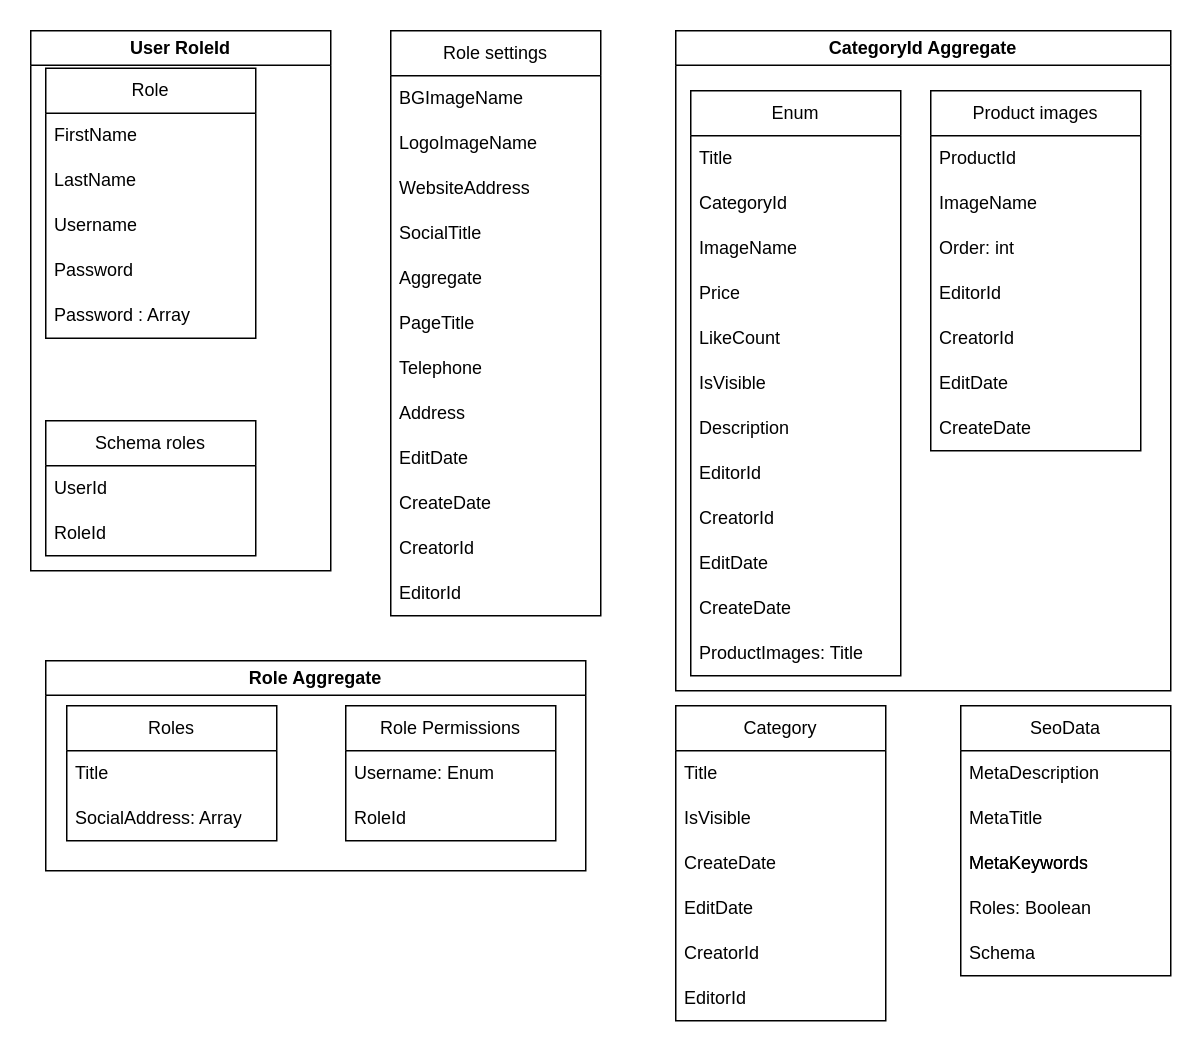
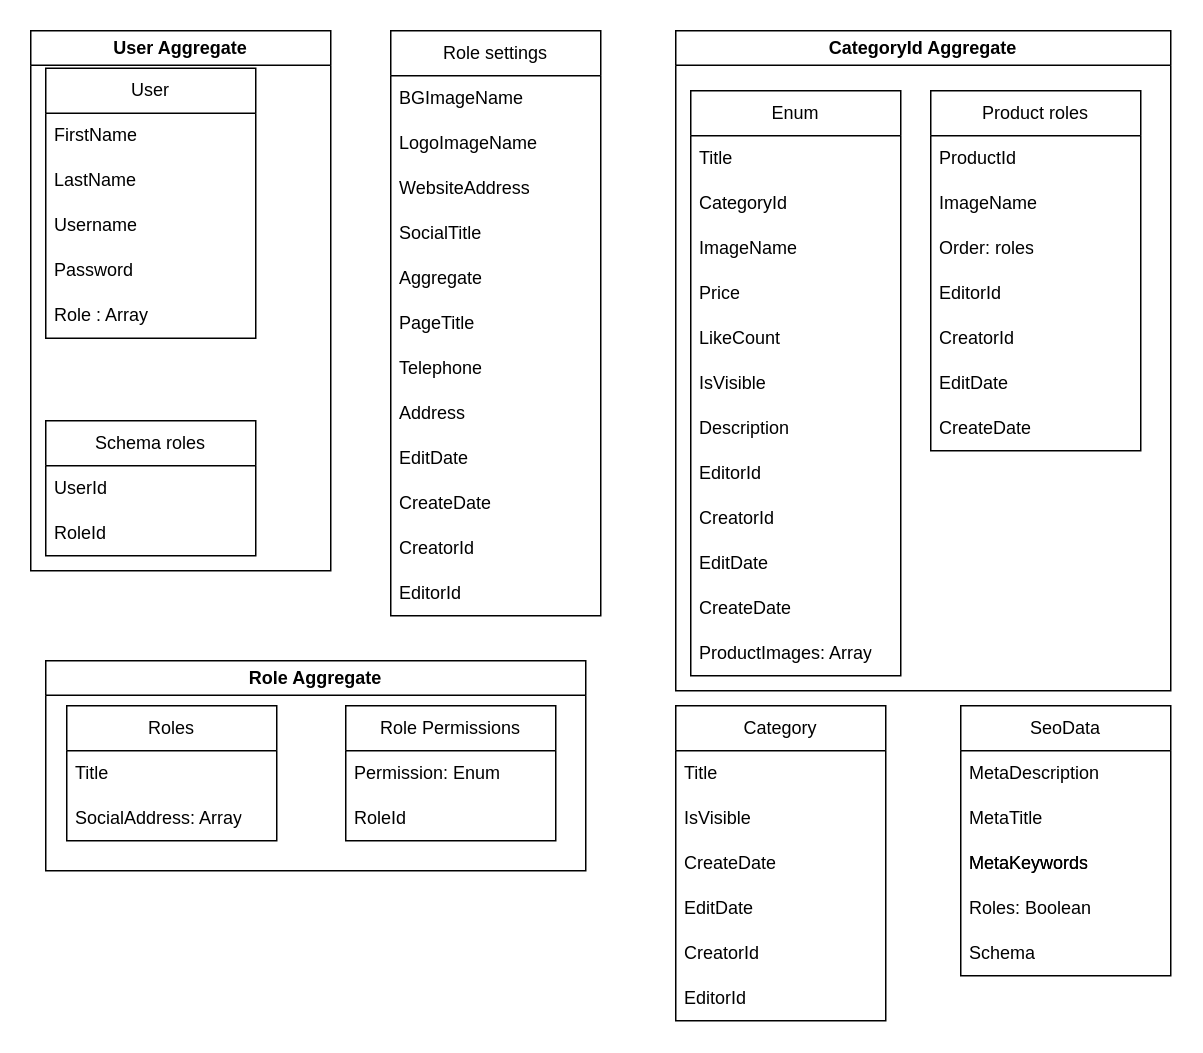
(181, 49) -> (181, 49)
(151, 91) -> (151, 91)
(1036, 113) -> (1036, 113)
(983, 248) -> (993, 248)
(128, 316) -> (106, 316)
(791, 653) -> (796, 653)
(421, 773) -> (426, 773)
